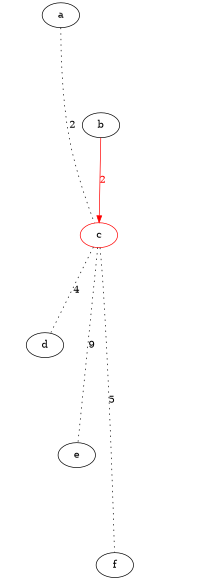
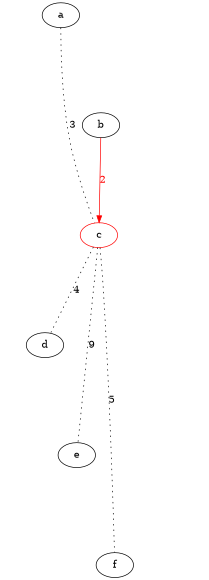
(73, 125) -> (73, 125)
